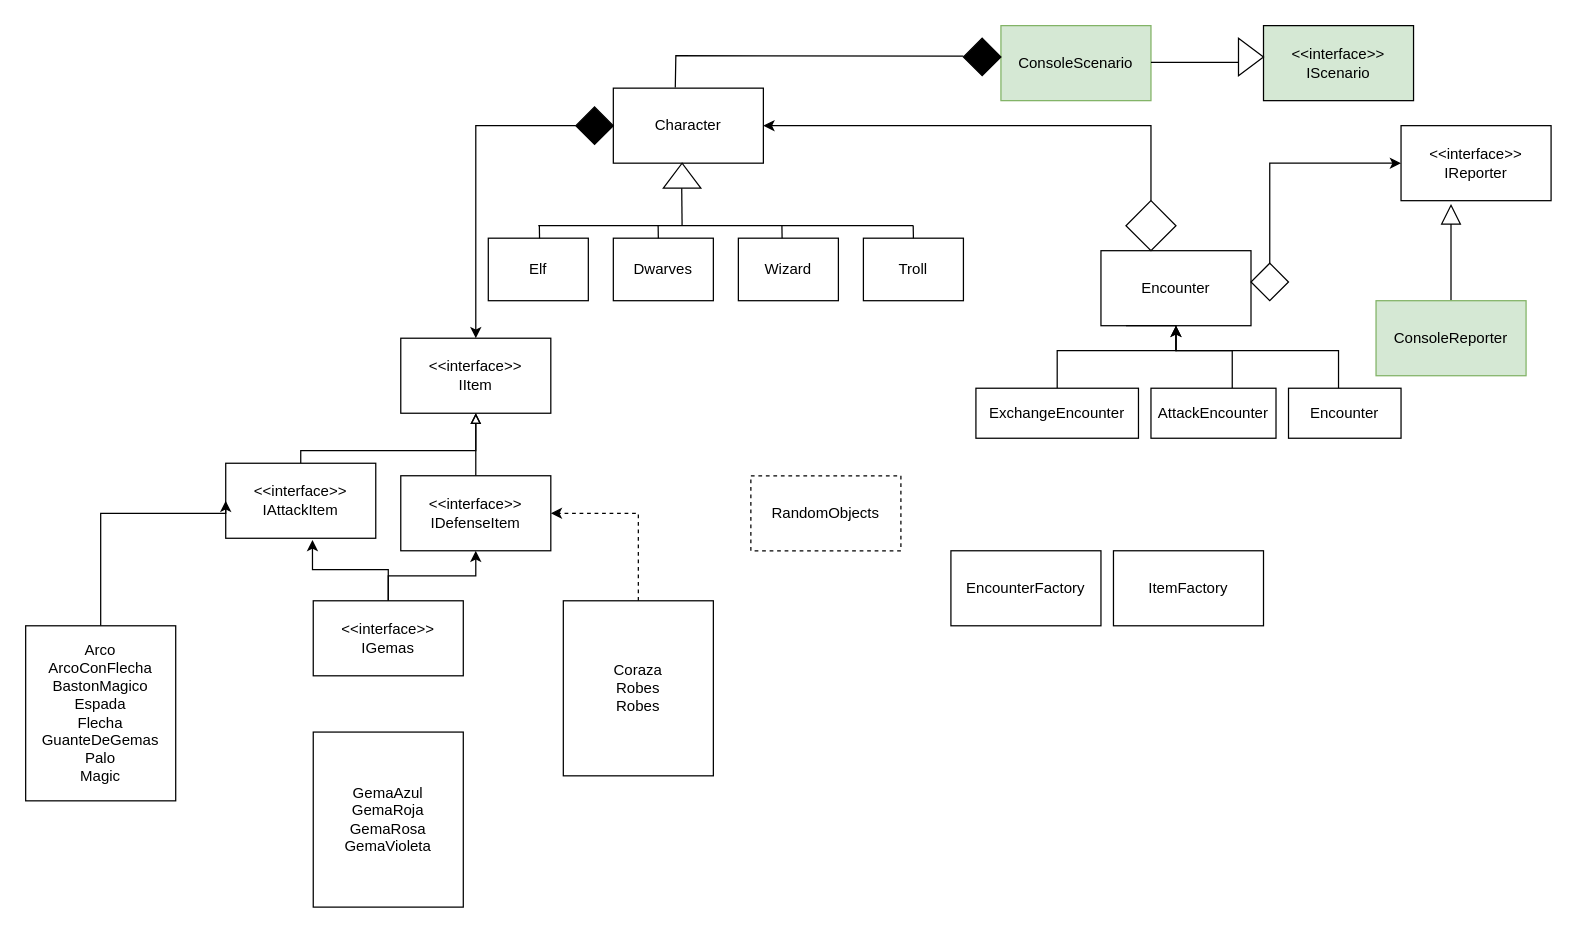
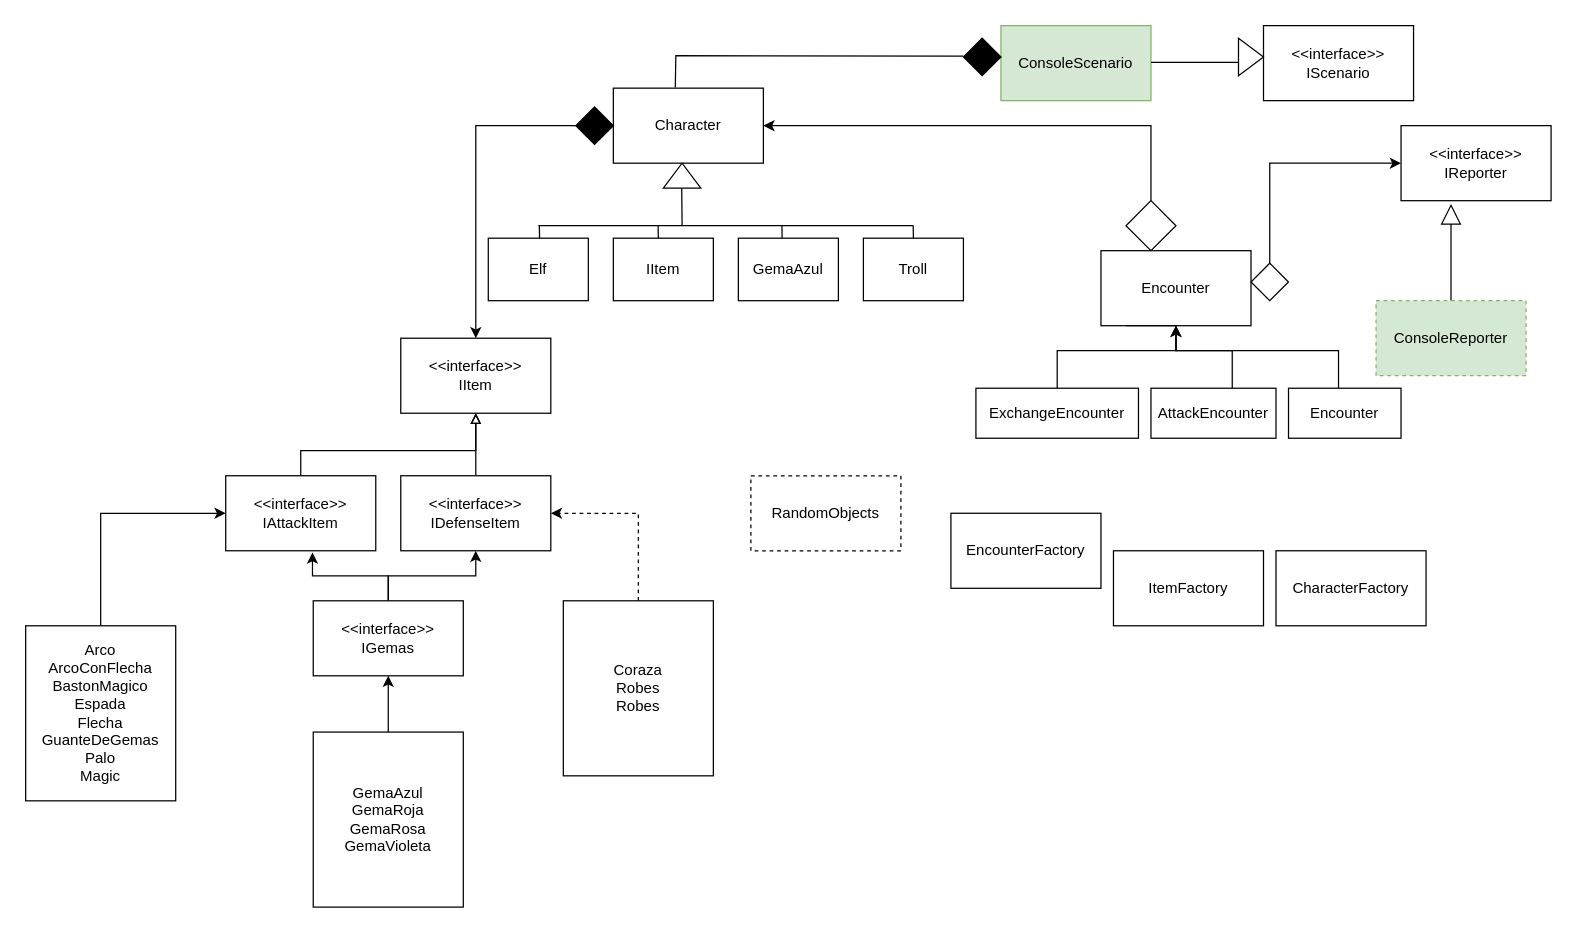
(1338, 63) -> (1338, 63)
(663, 269) -> (663, 269)
(788, 269) -> (788, 269)
(1451, 338) -> (1451, 338)
(301, 501) -> (301, 513)
(1026, 588) -> (1026, 551)
none -> (1351, 588)
none -> (388, 708)
